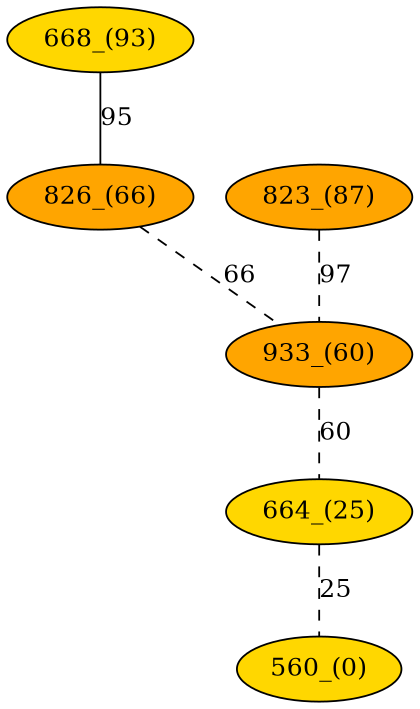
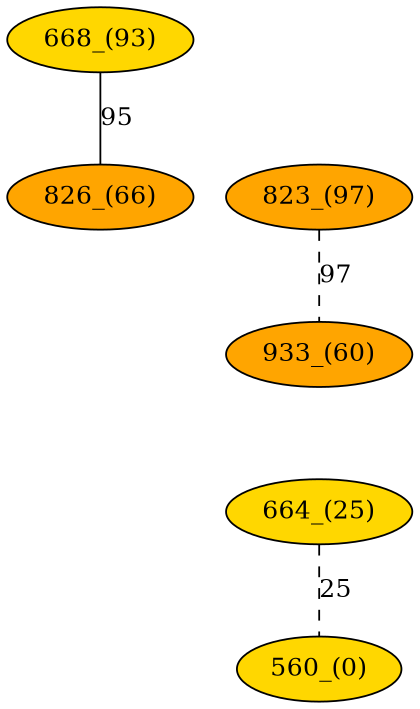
(319, 197) -> (319, 197)
(210, 276) -> none
(319, 433) -> none
